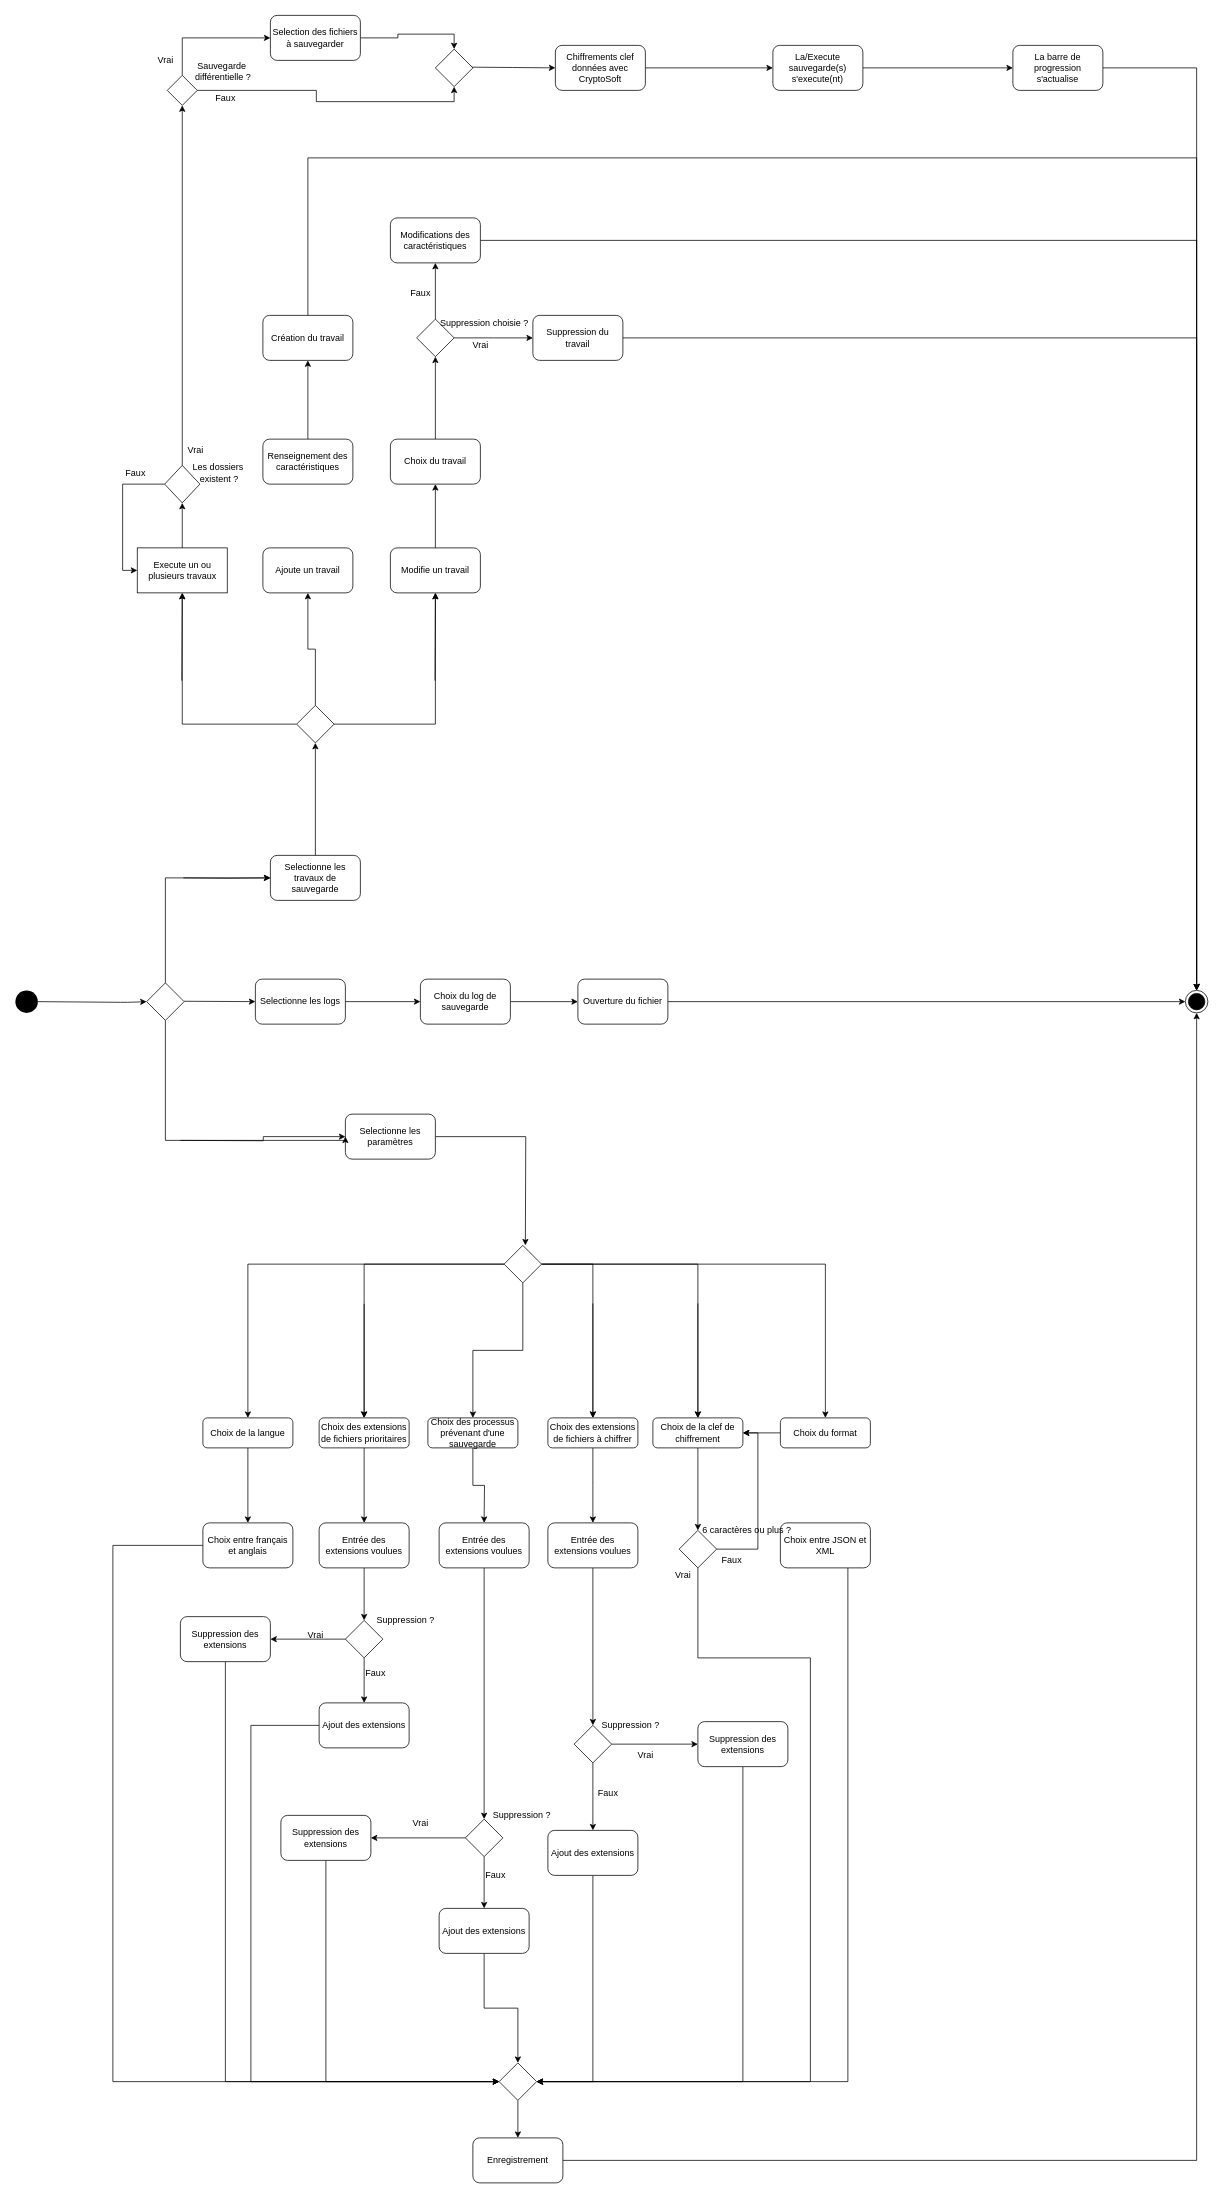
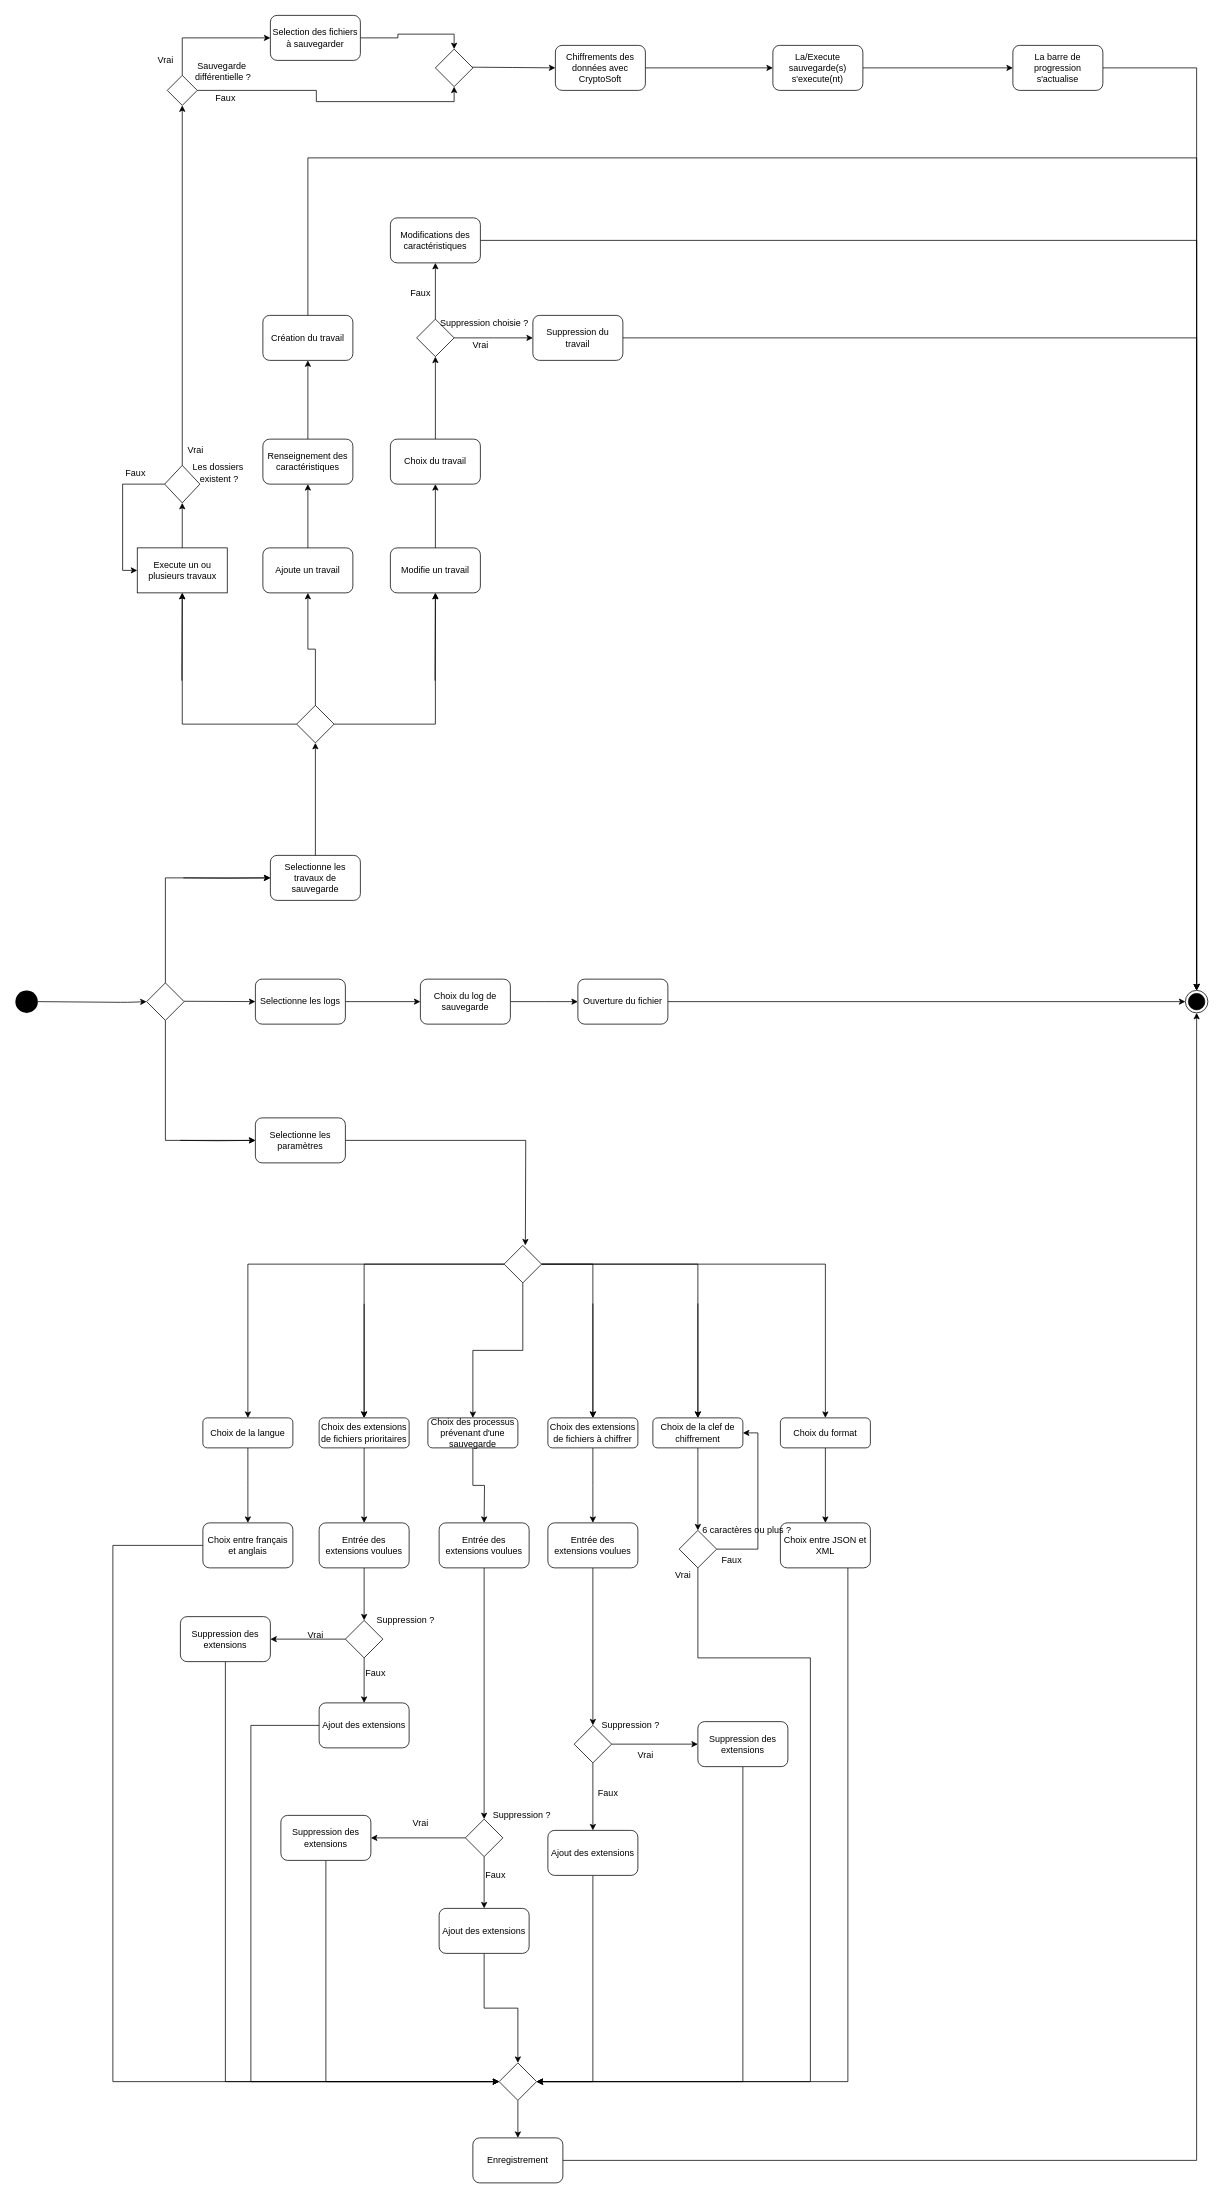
(600, 68) -> (600, 68)
none -> (308, 490)
(390, 1137) -> (300, 1140)
(770, 1433) -> (825, 1483)
